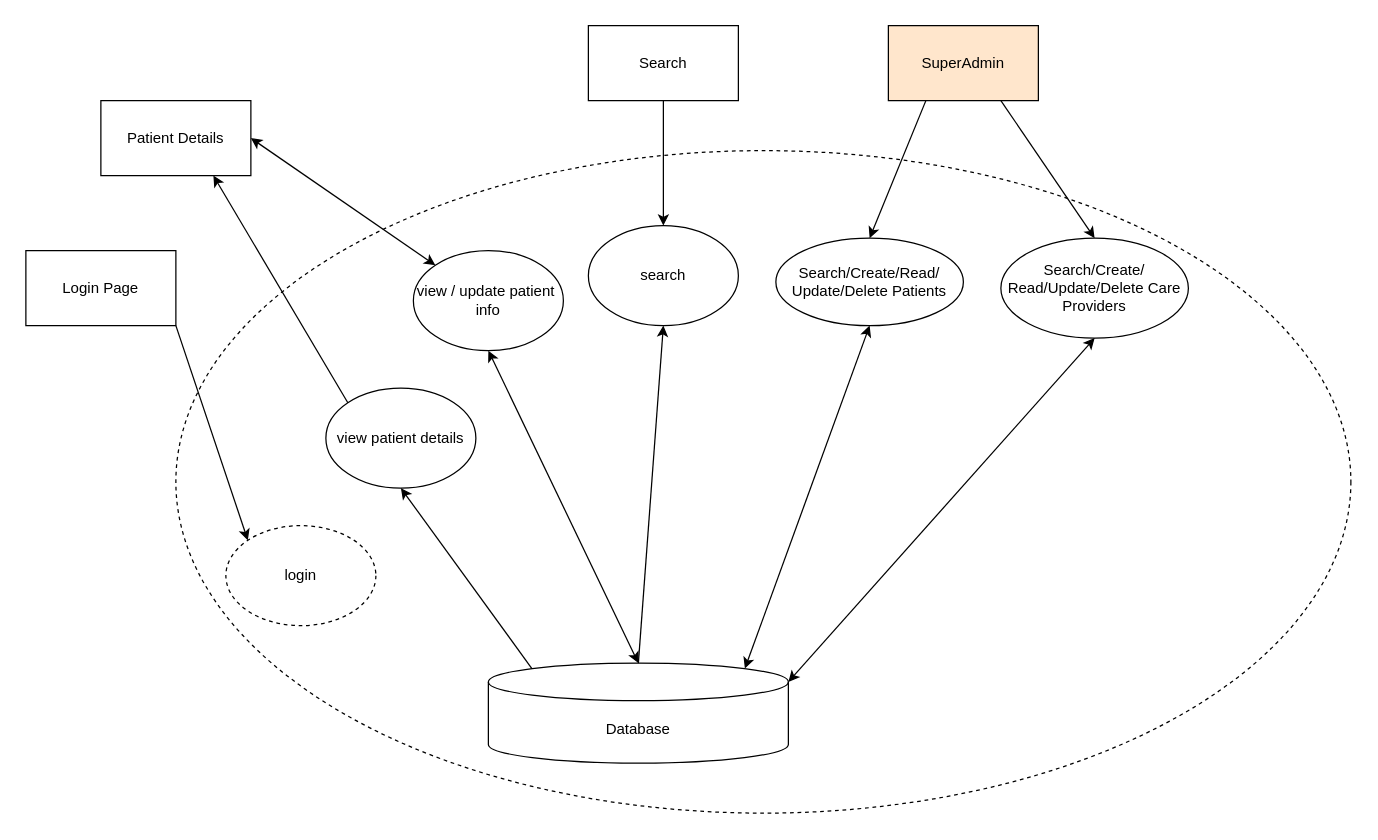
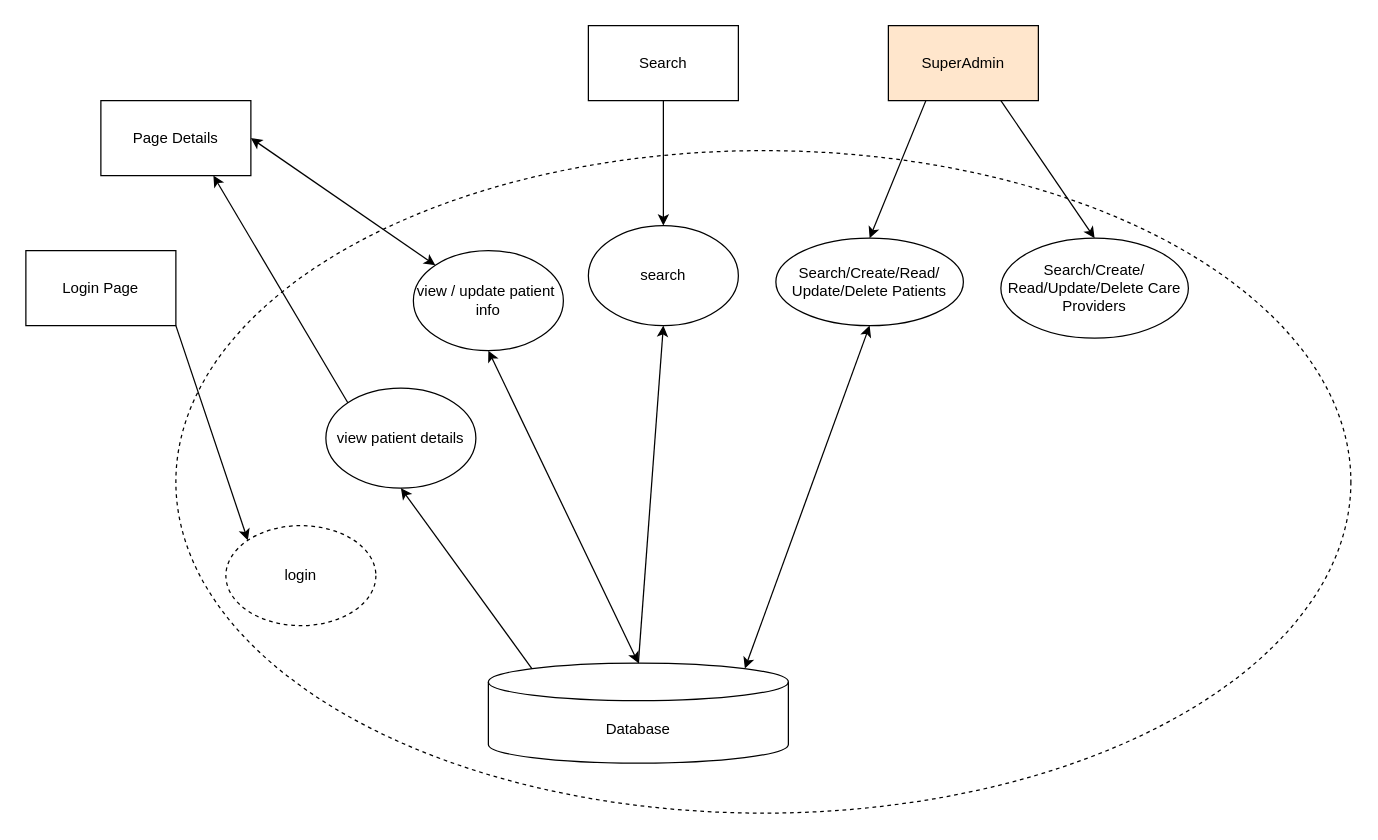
(176, 138) -> (176, 138)
(941, 510) -> none
